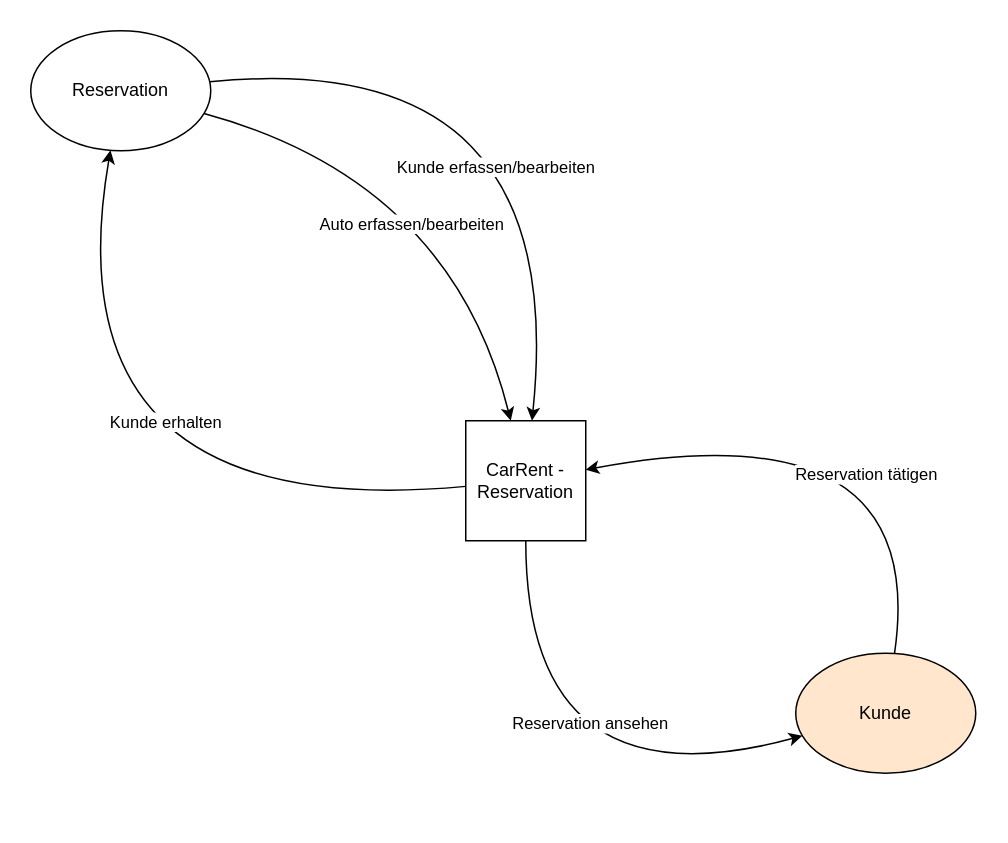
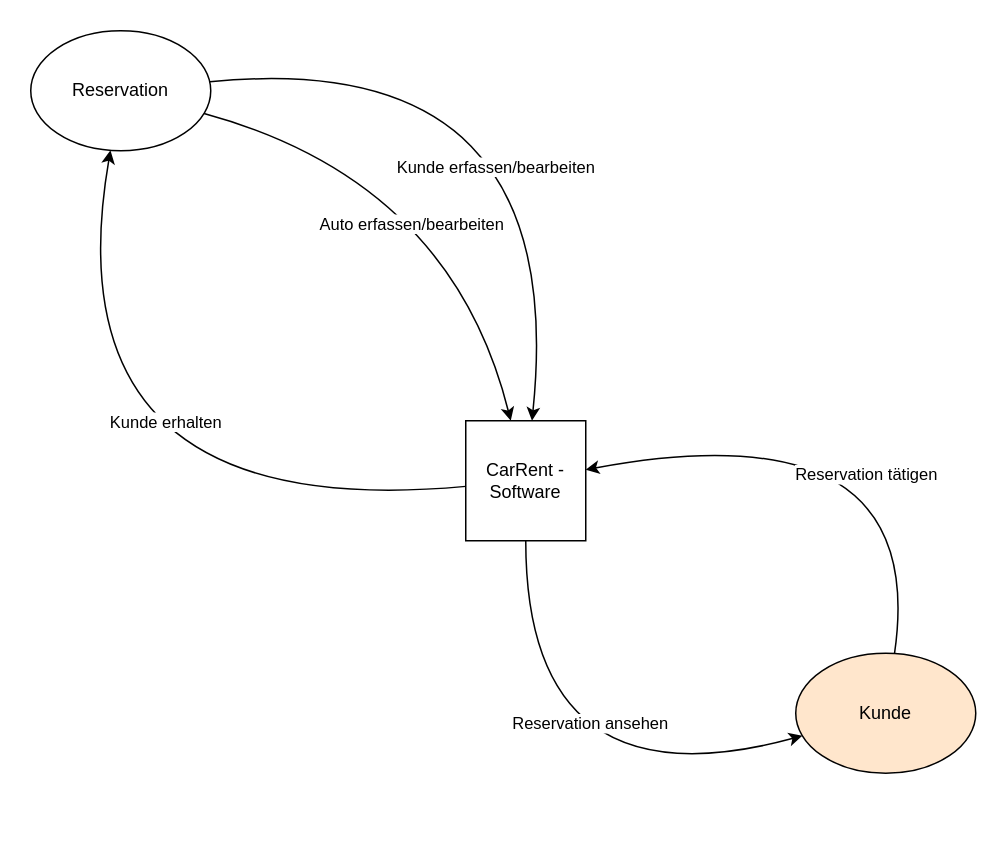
(526, 481) -> (526, 481)
